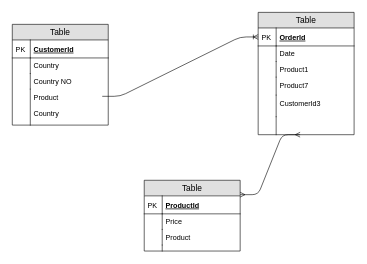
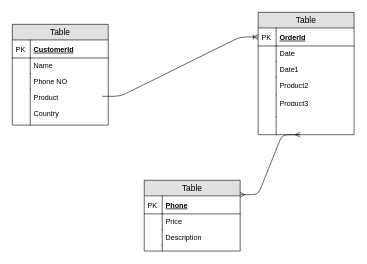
(48, 66) -> (42, 66)
(296, 70) -> (290, 70)
(53, 82) -> (49, 82)
(296, 85) -> (296, 85)
(302, 103) -> (296, 103)
(184, 205) -> (176, 205)
(180, 238) -> (186, 238)
